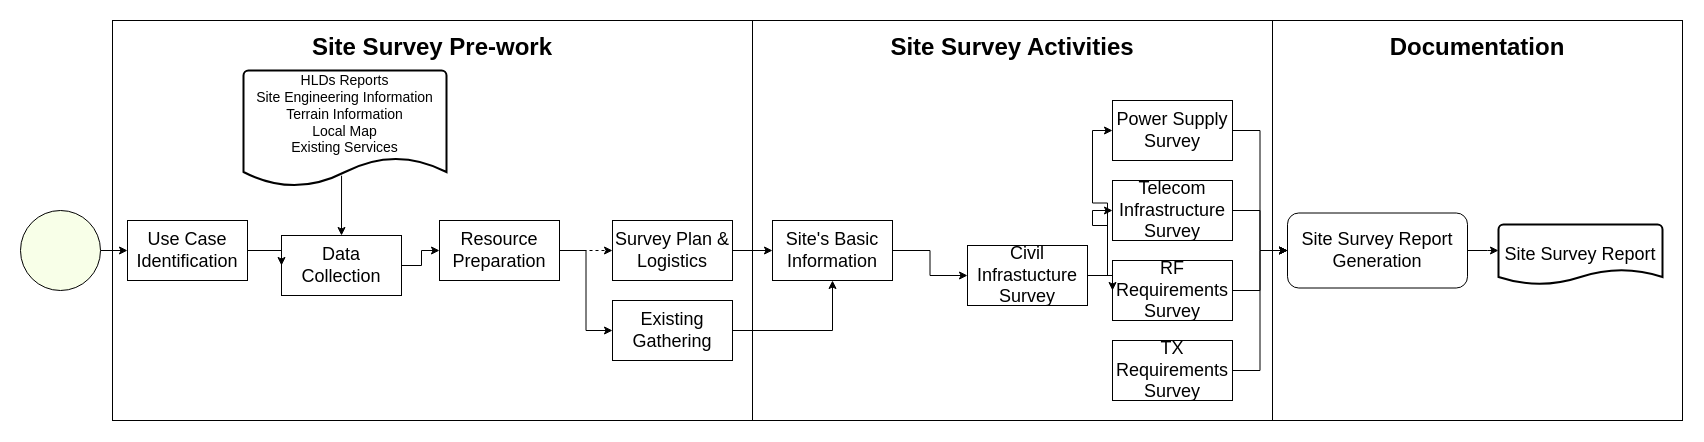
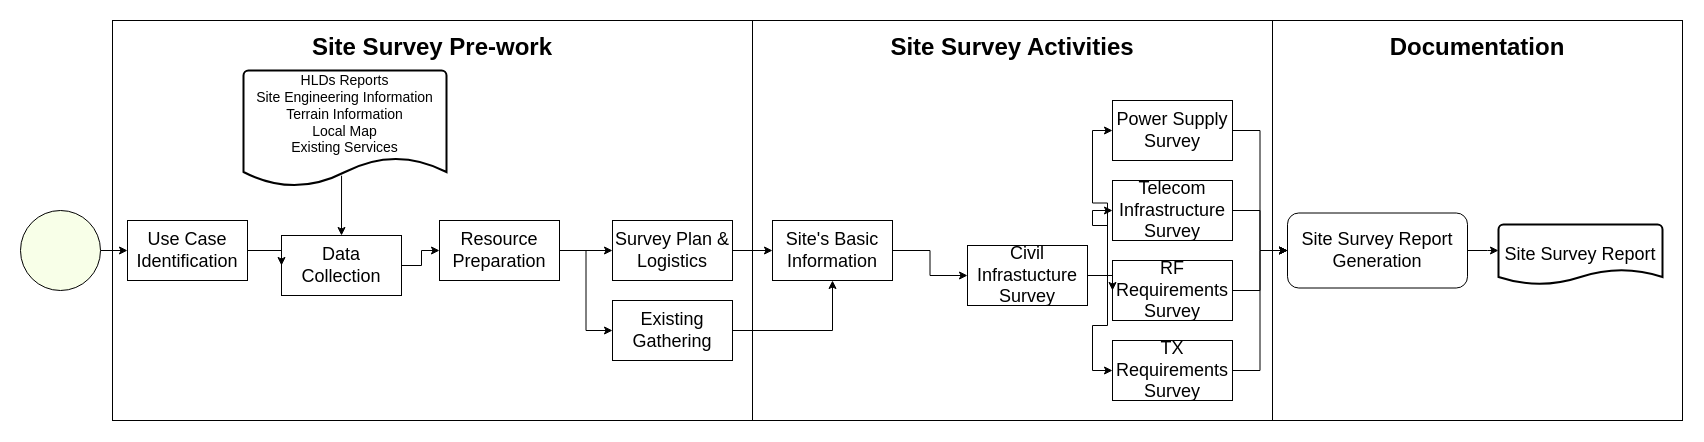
(597, 251) -> (597, 251)
none -> (1096, 326)
